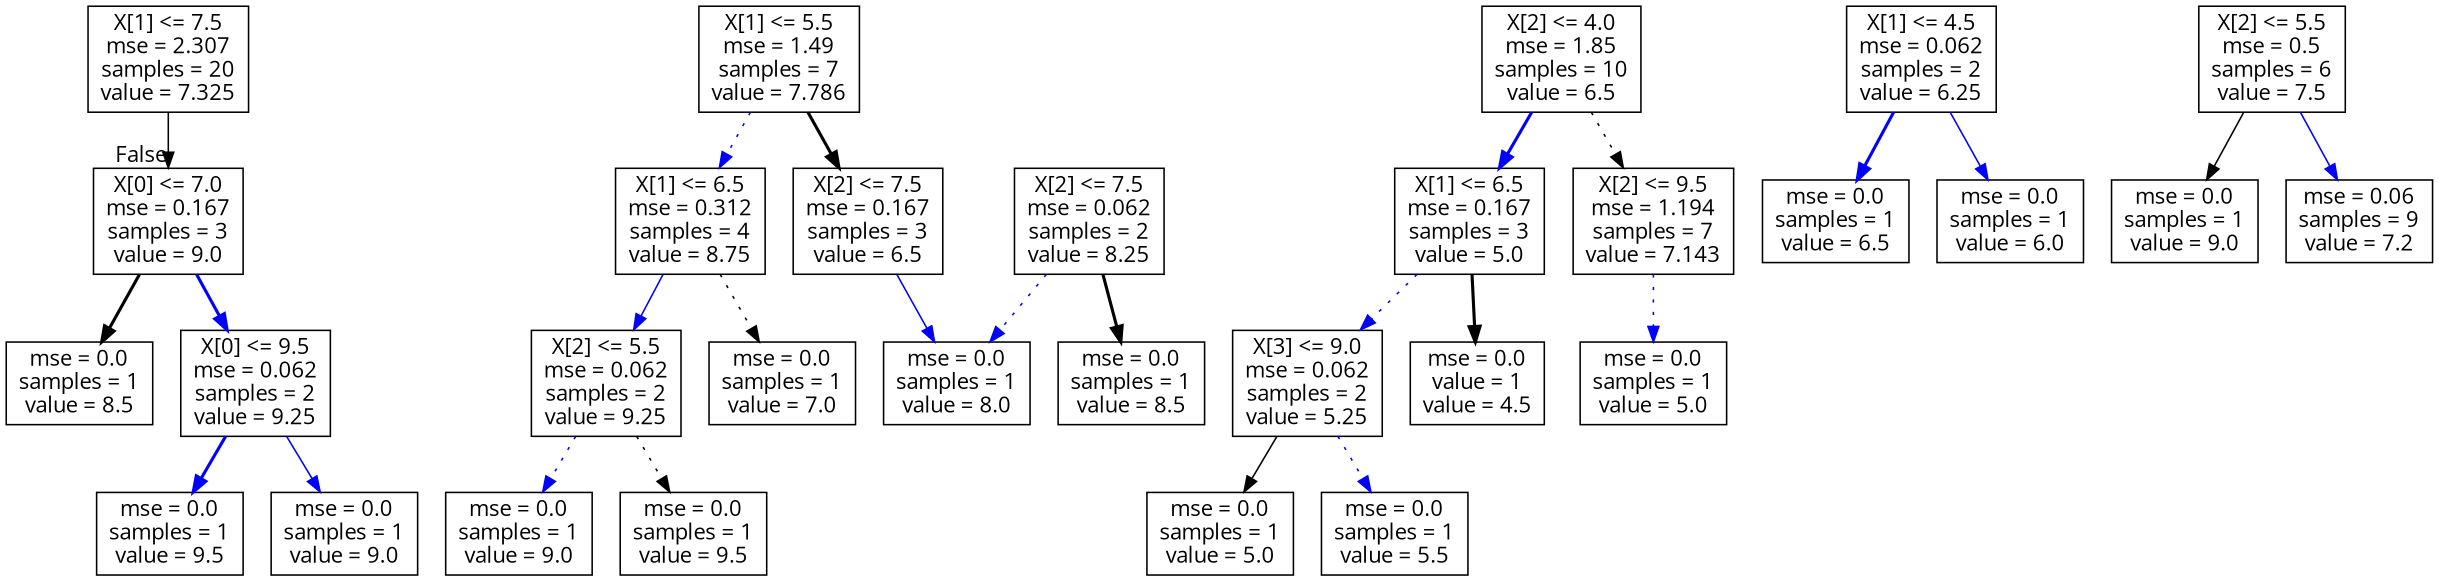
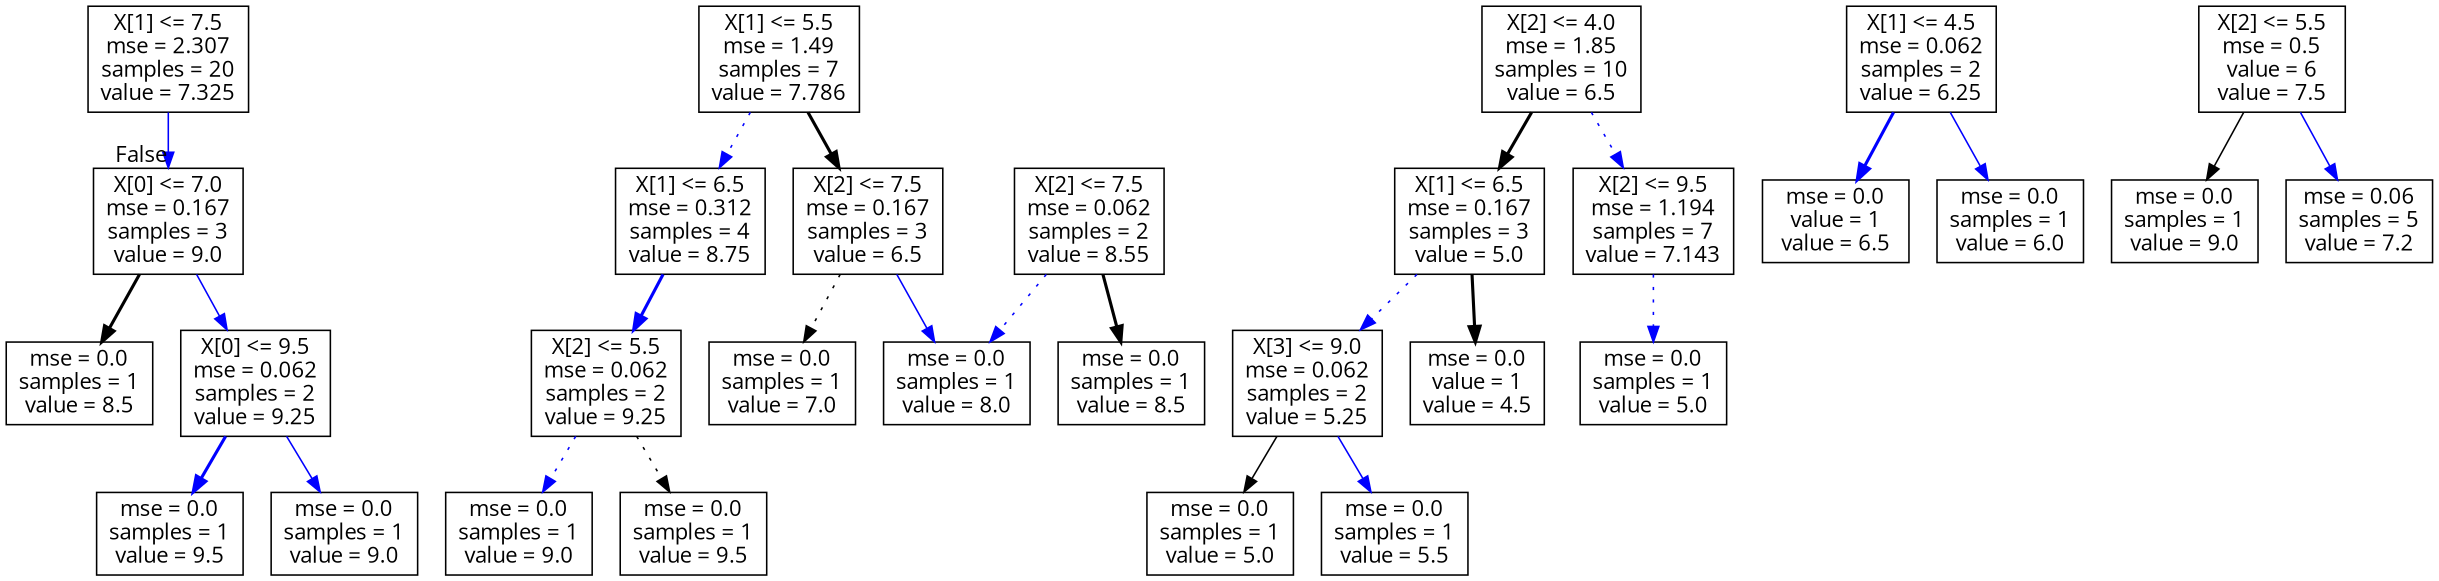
(2272, 59) -> (2272, 59)
(168, 132) -> (168, 132)
(1520, 133) -> (1520, 133)
(1603, 133) -> (1603, 133)
(1089, 221) -> (1089, 221)
(1836, 221) -> (1836, 221)
(2359, 221) -> (2359, 221)
(208, 295) -> (208, 295)
(652, 295) -> (652, 295)
(736, 301) -> (826, 301)
(1350, 457) -> (1350, 457)
